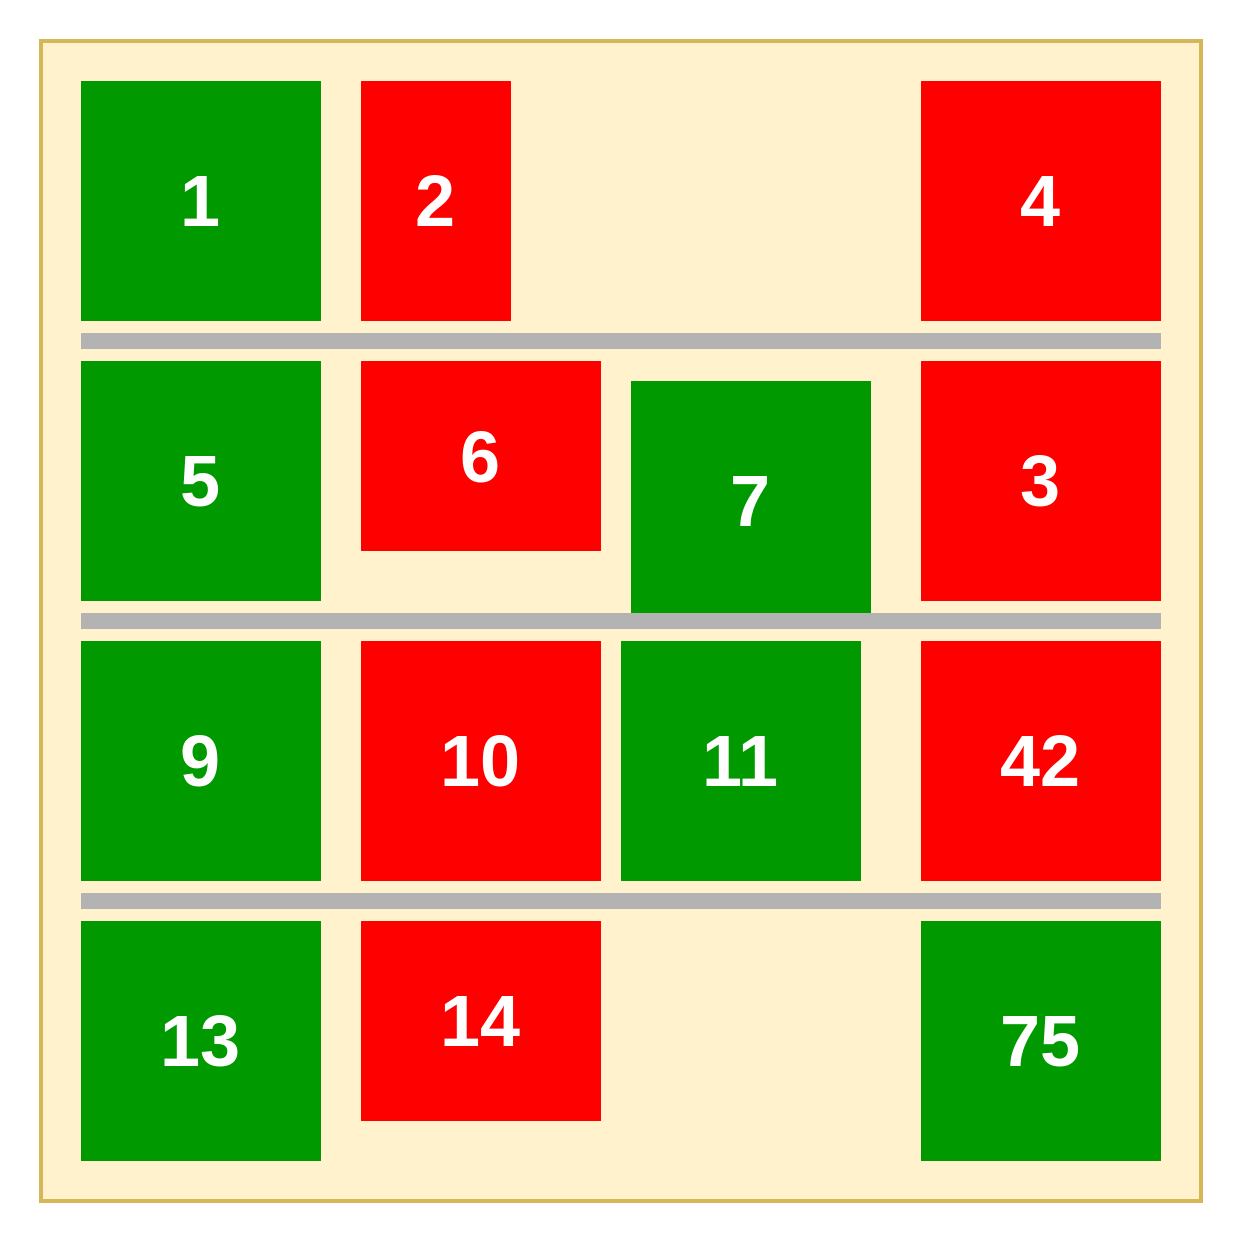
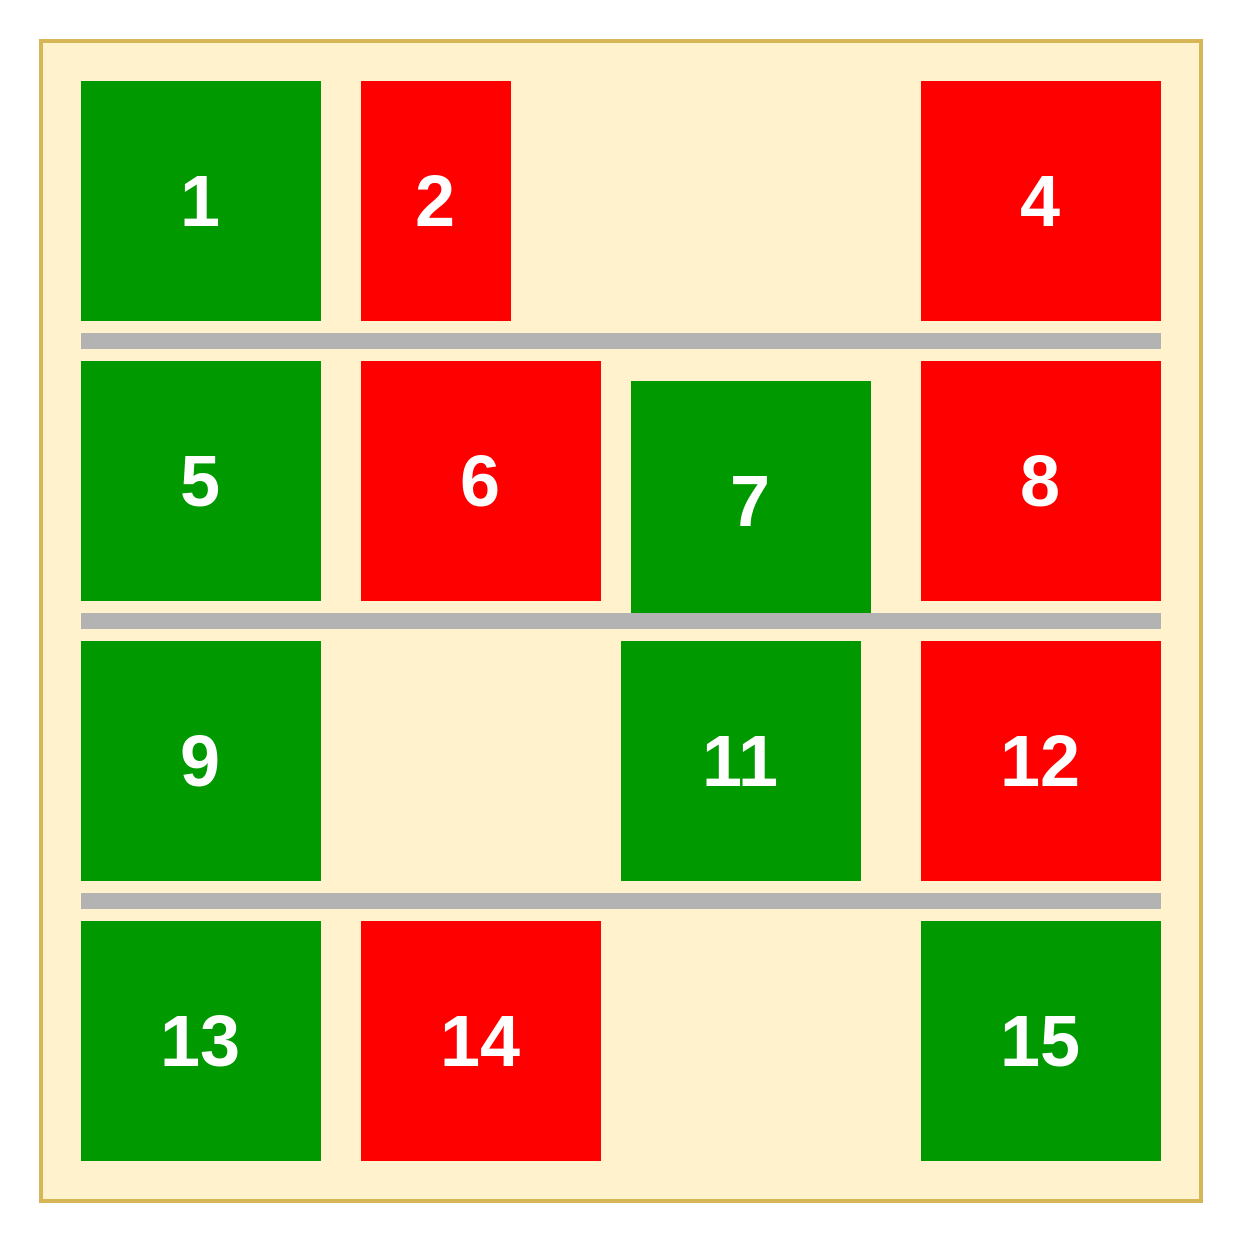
(481, 456) -> (481, 481)
(1041, 481) -> (1041, 481)
(481, 761) -> none
(1041, 761) -> (1041, 761)
(481, 1021) -> (481, 1041)
(1041, 1041) -> (1041, 1041)
